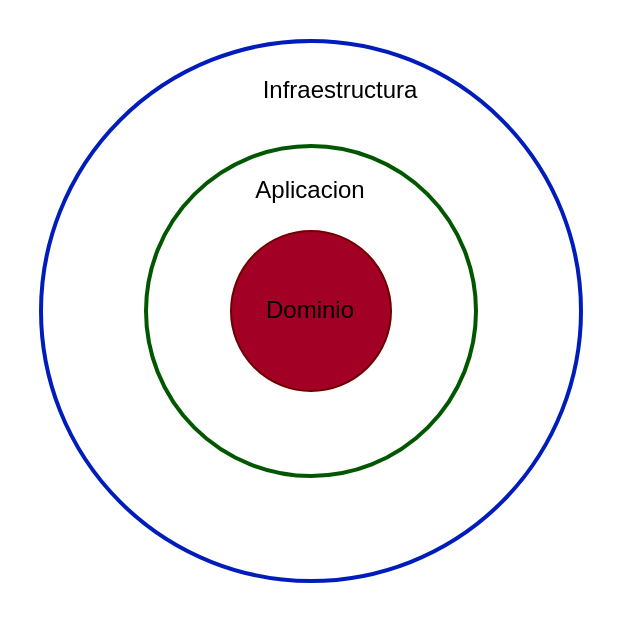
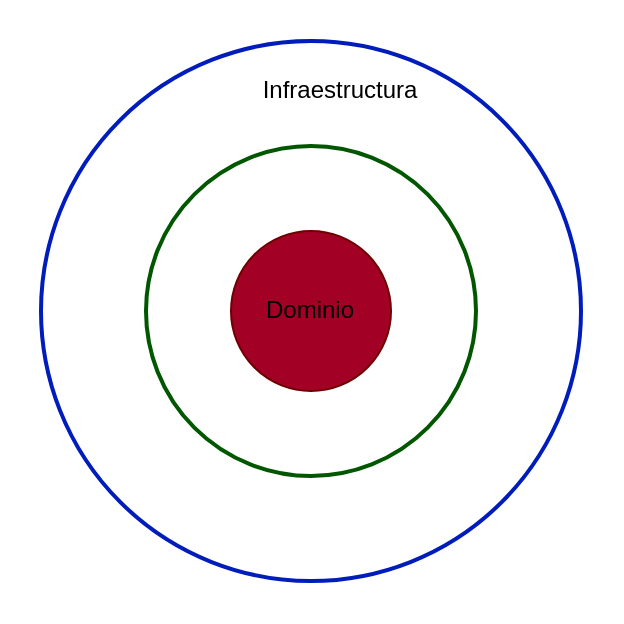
(311, 191) -> none
